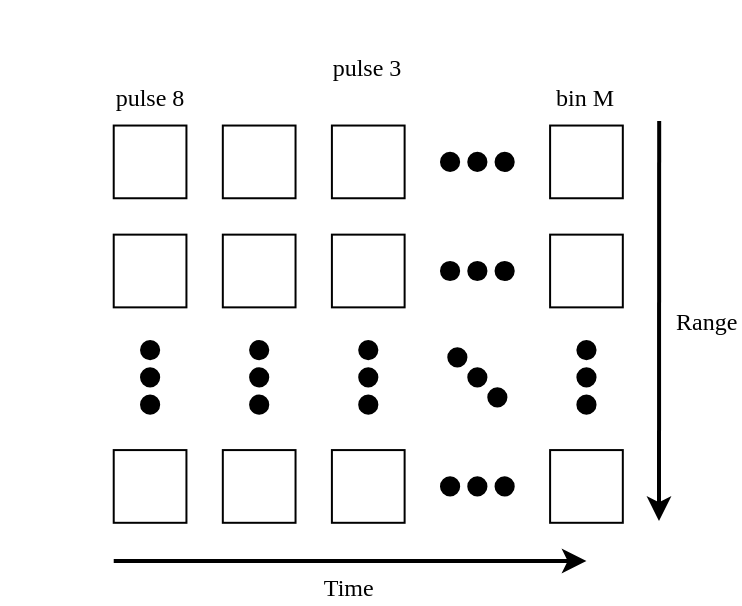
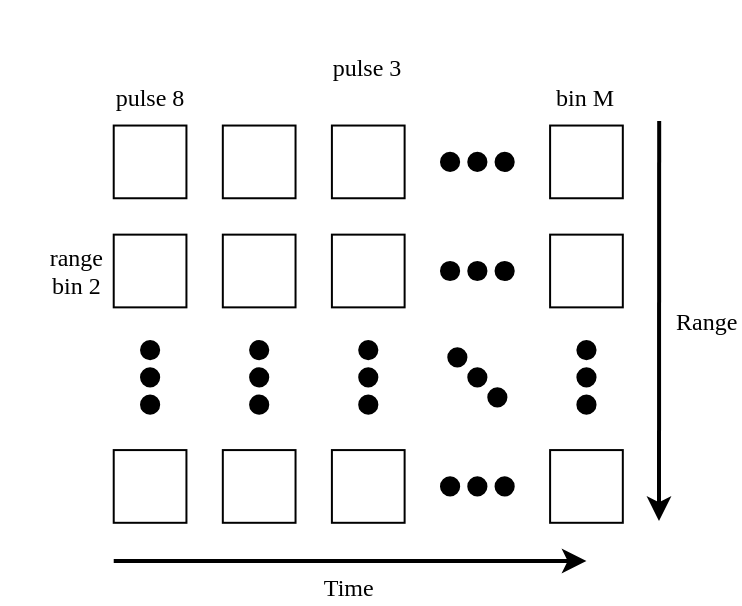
none -> (77, 271)
